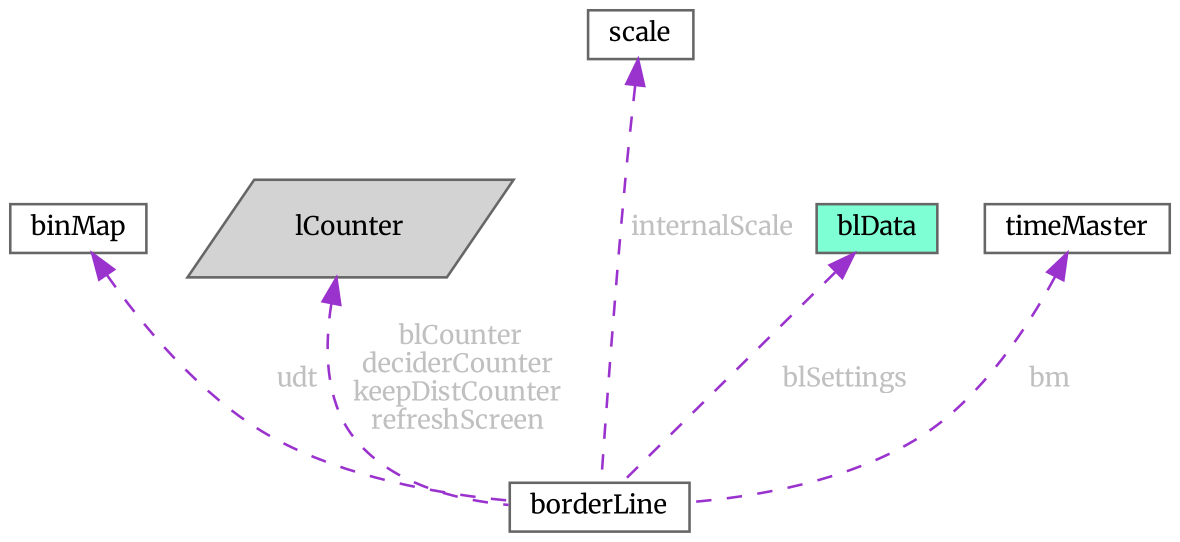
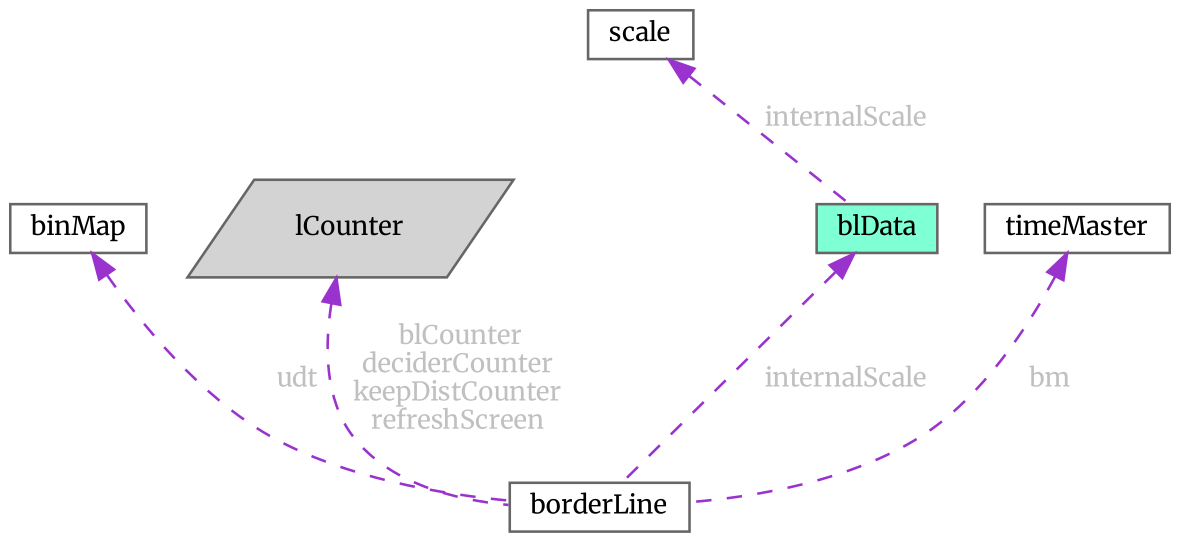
(616, 284) -> (769, 140)
(844, 380) -> (844, 380)
